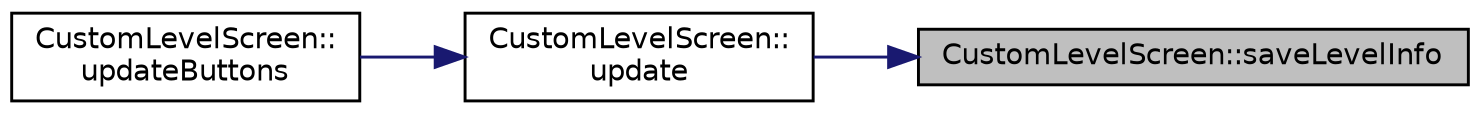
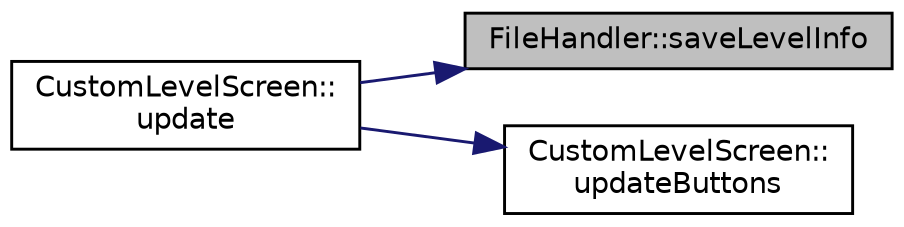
(397, 57) -> (417, 136)
(1193, 57) -> (679, 41)
